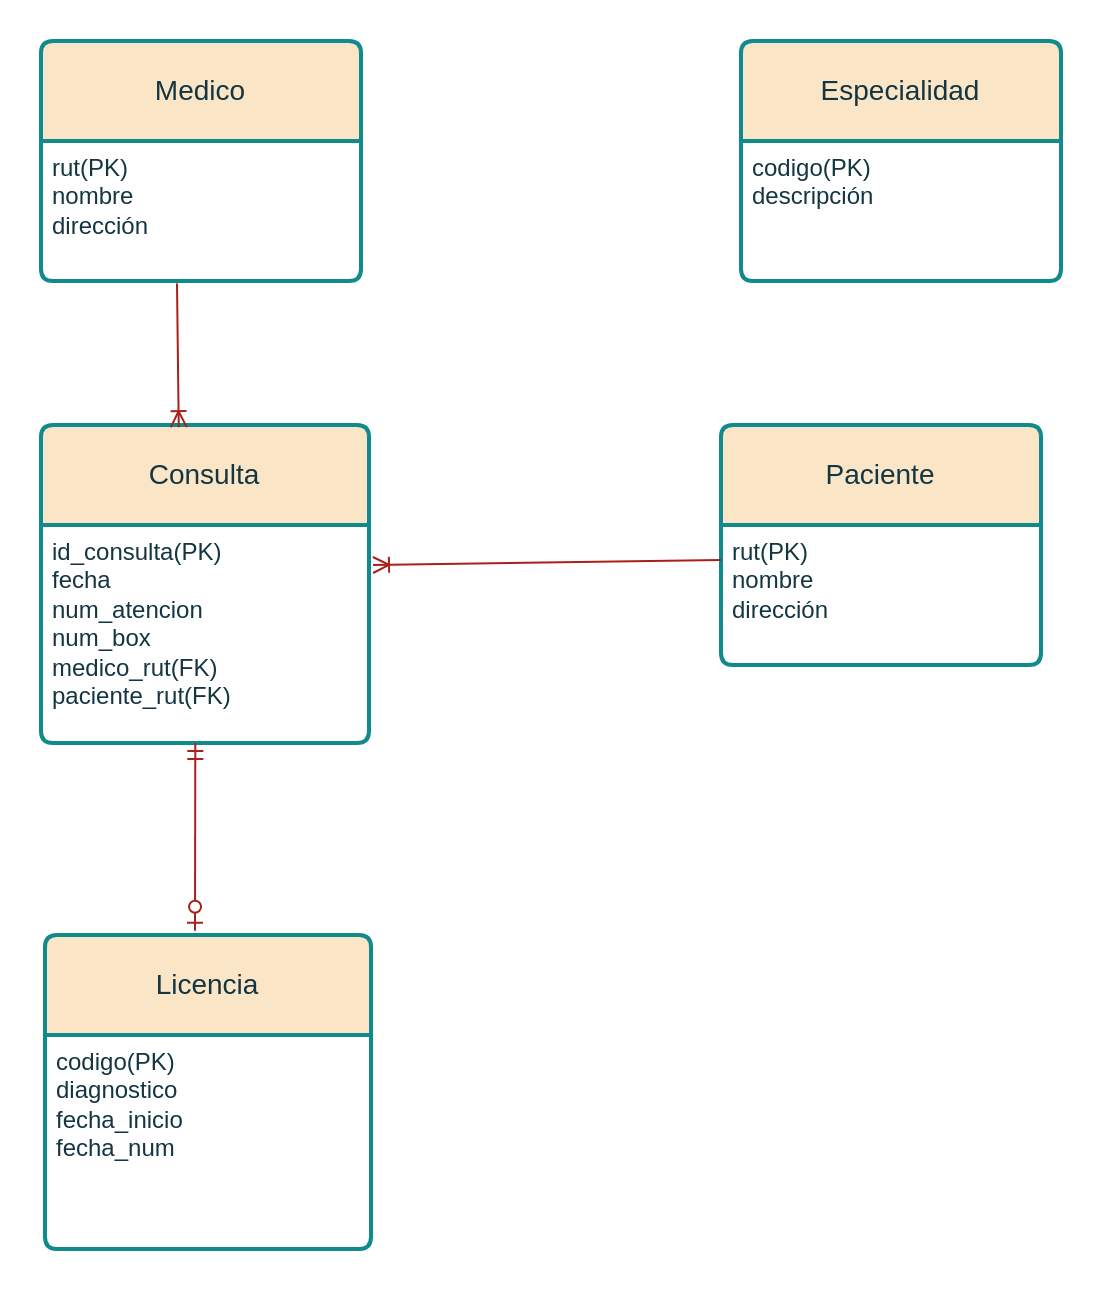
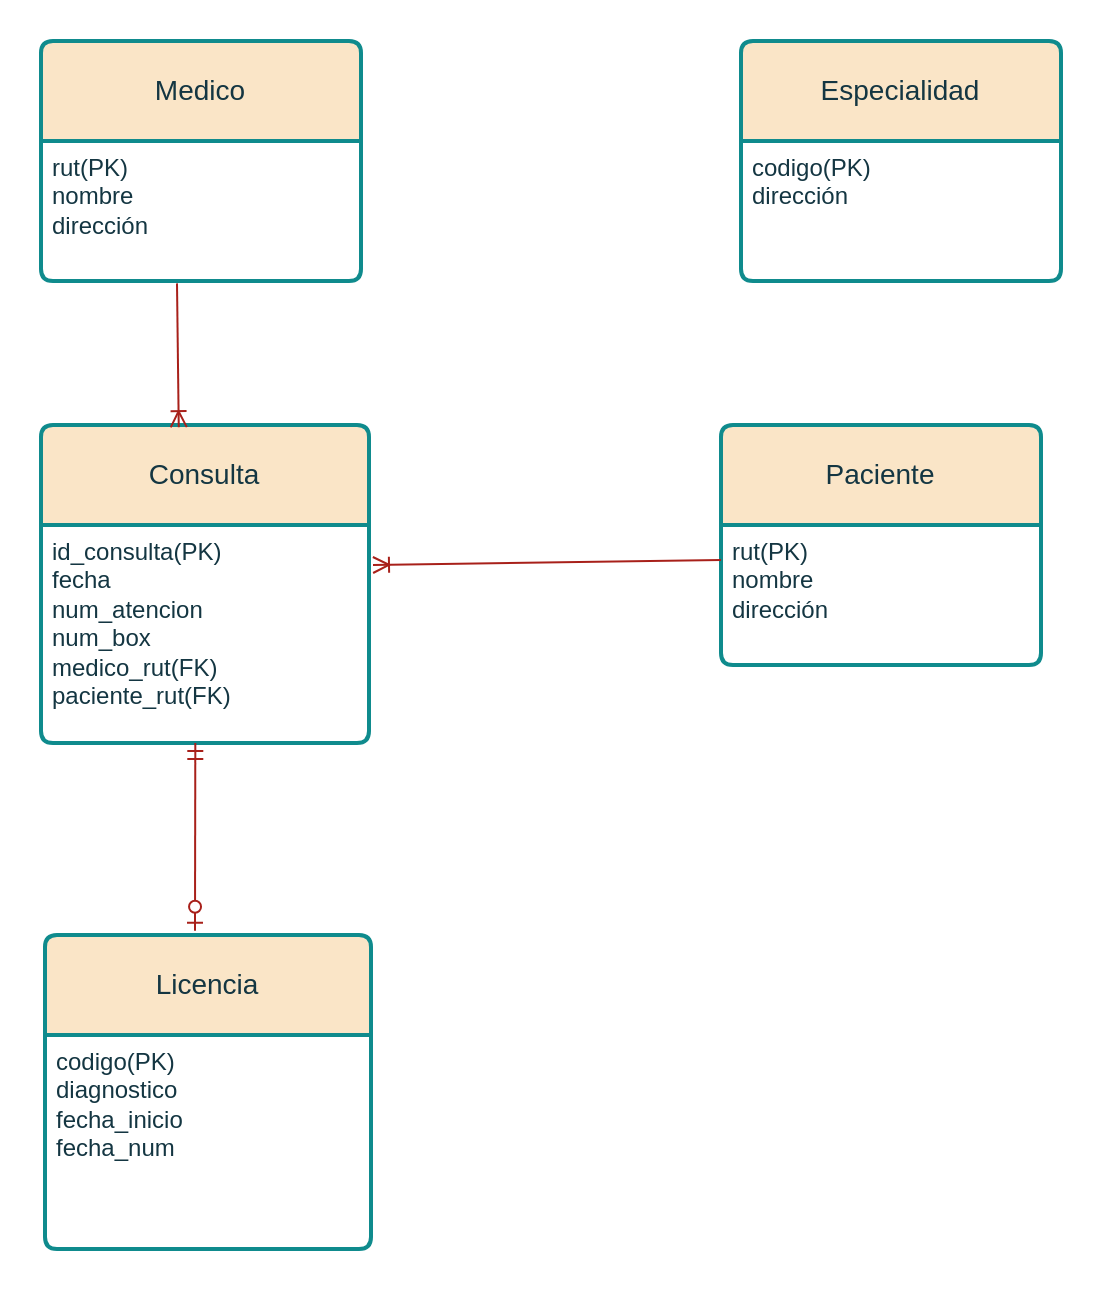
(821, 184) -> (817, 184)
